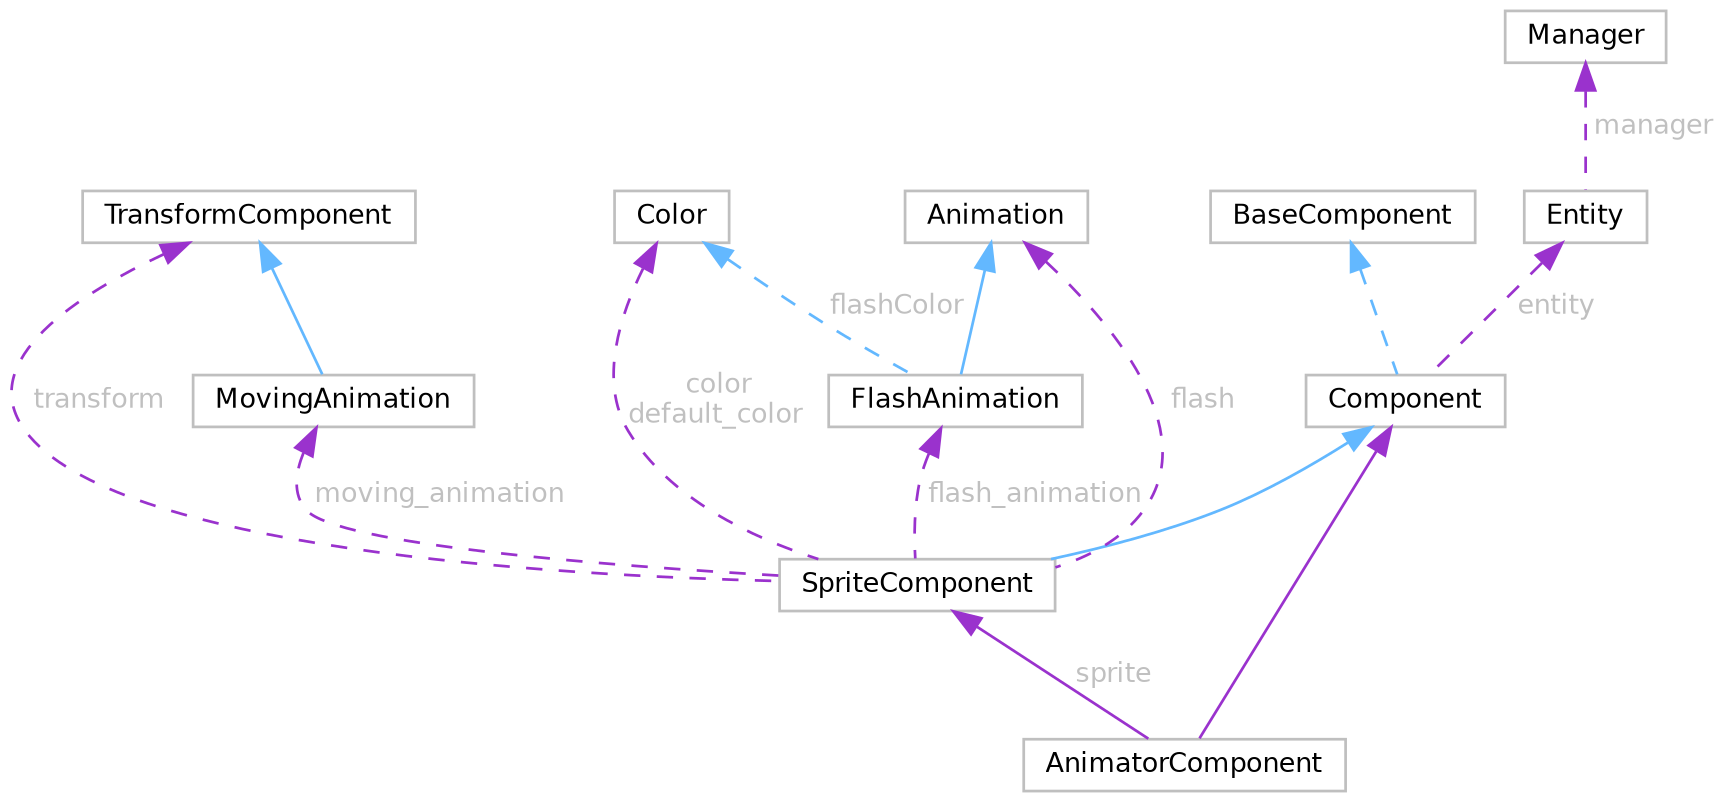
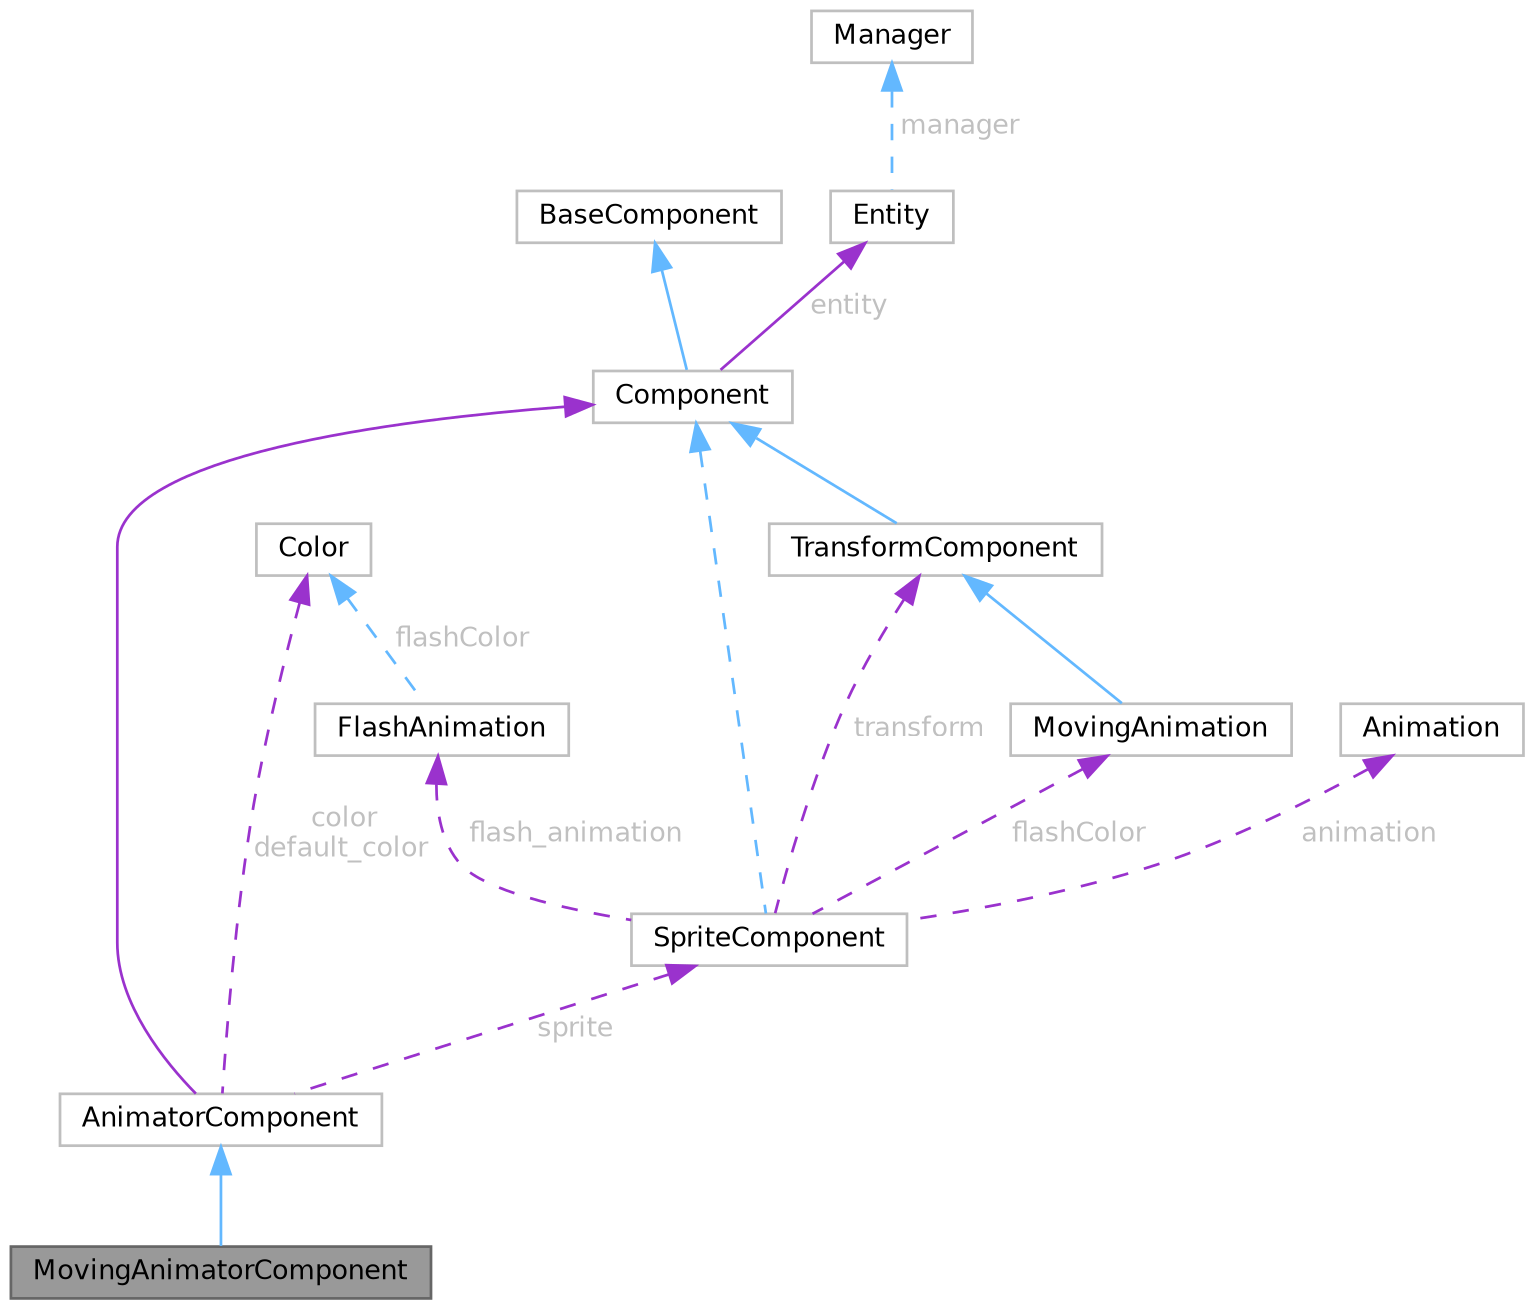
(1586, 140) -> (892, 140)
(1486, 319) -> (782, 316)
(973, 322) -> none
(1379, 322) -> (674, 320)
(1200, 401) -> (1365, 835)
(647, 457) -> (247, 846)
none -> (826, 481)
(436, 495) -> (1075, 835)
(1205, 516) -> (733, 682)
(1062, 683) -> (482, 1034)
none -> (221, 1273)
